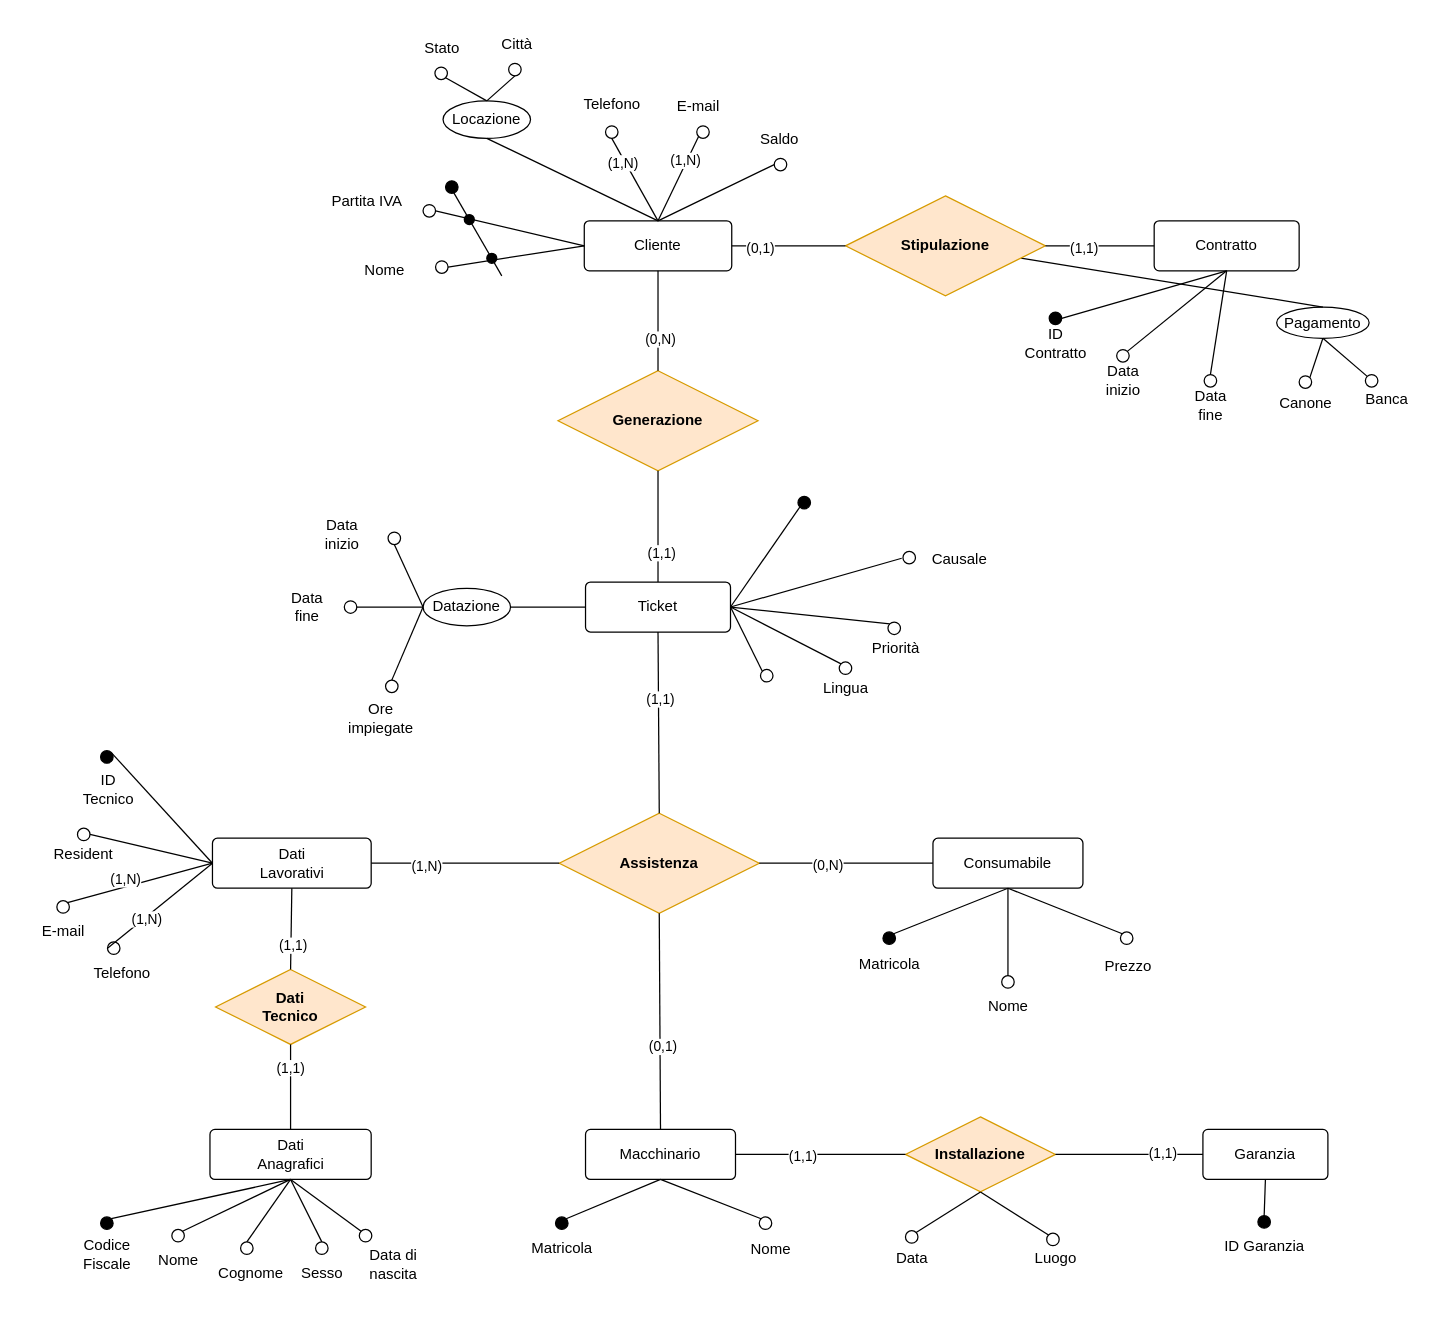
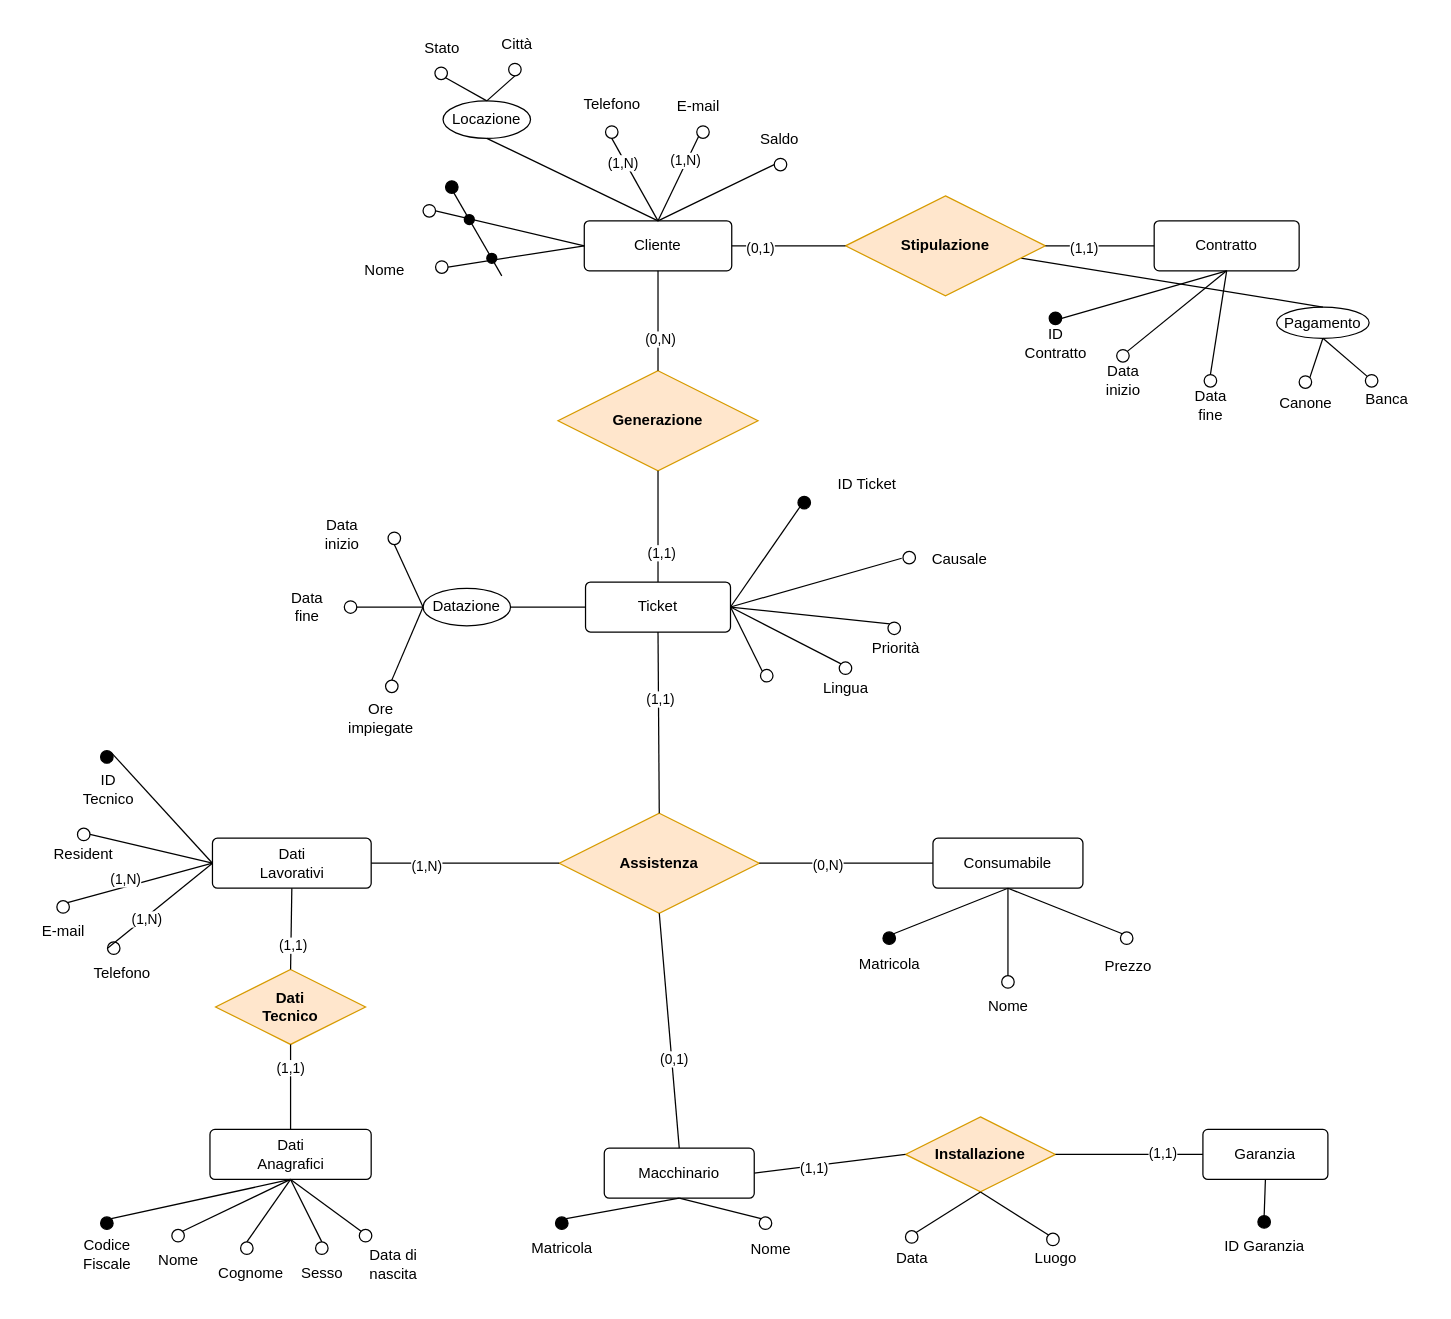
(367, 202) -> none
none -> (867, 484)
(661, 1154) -> (679, 1173)
